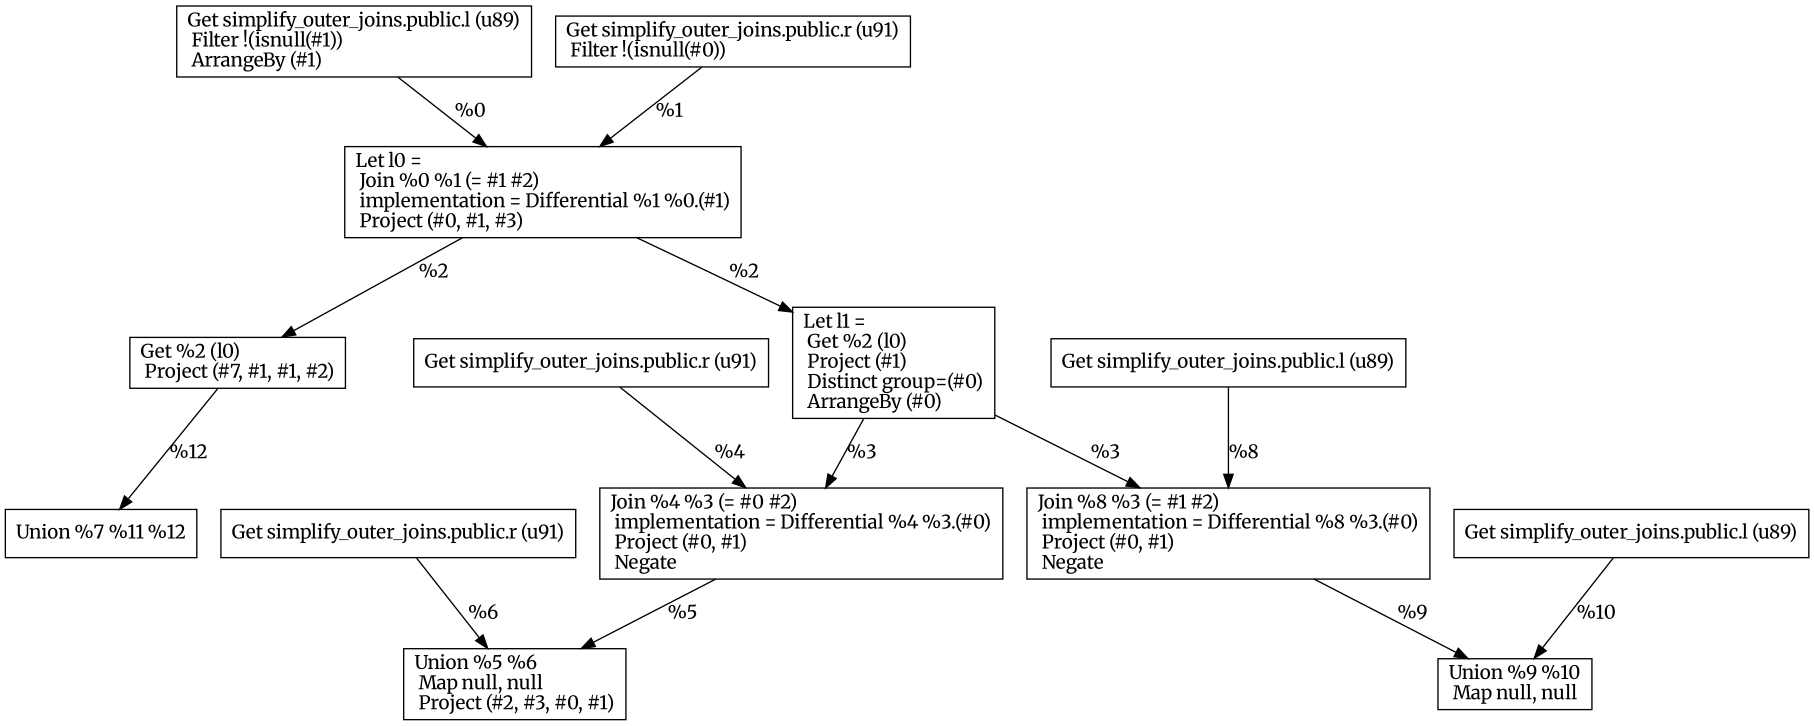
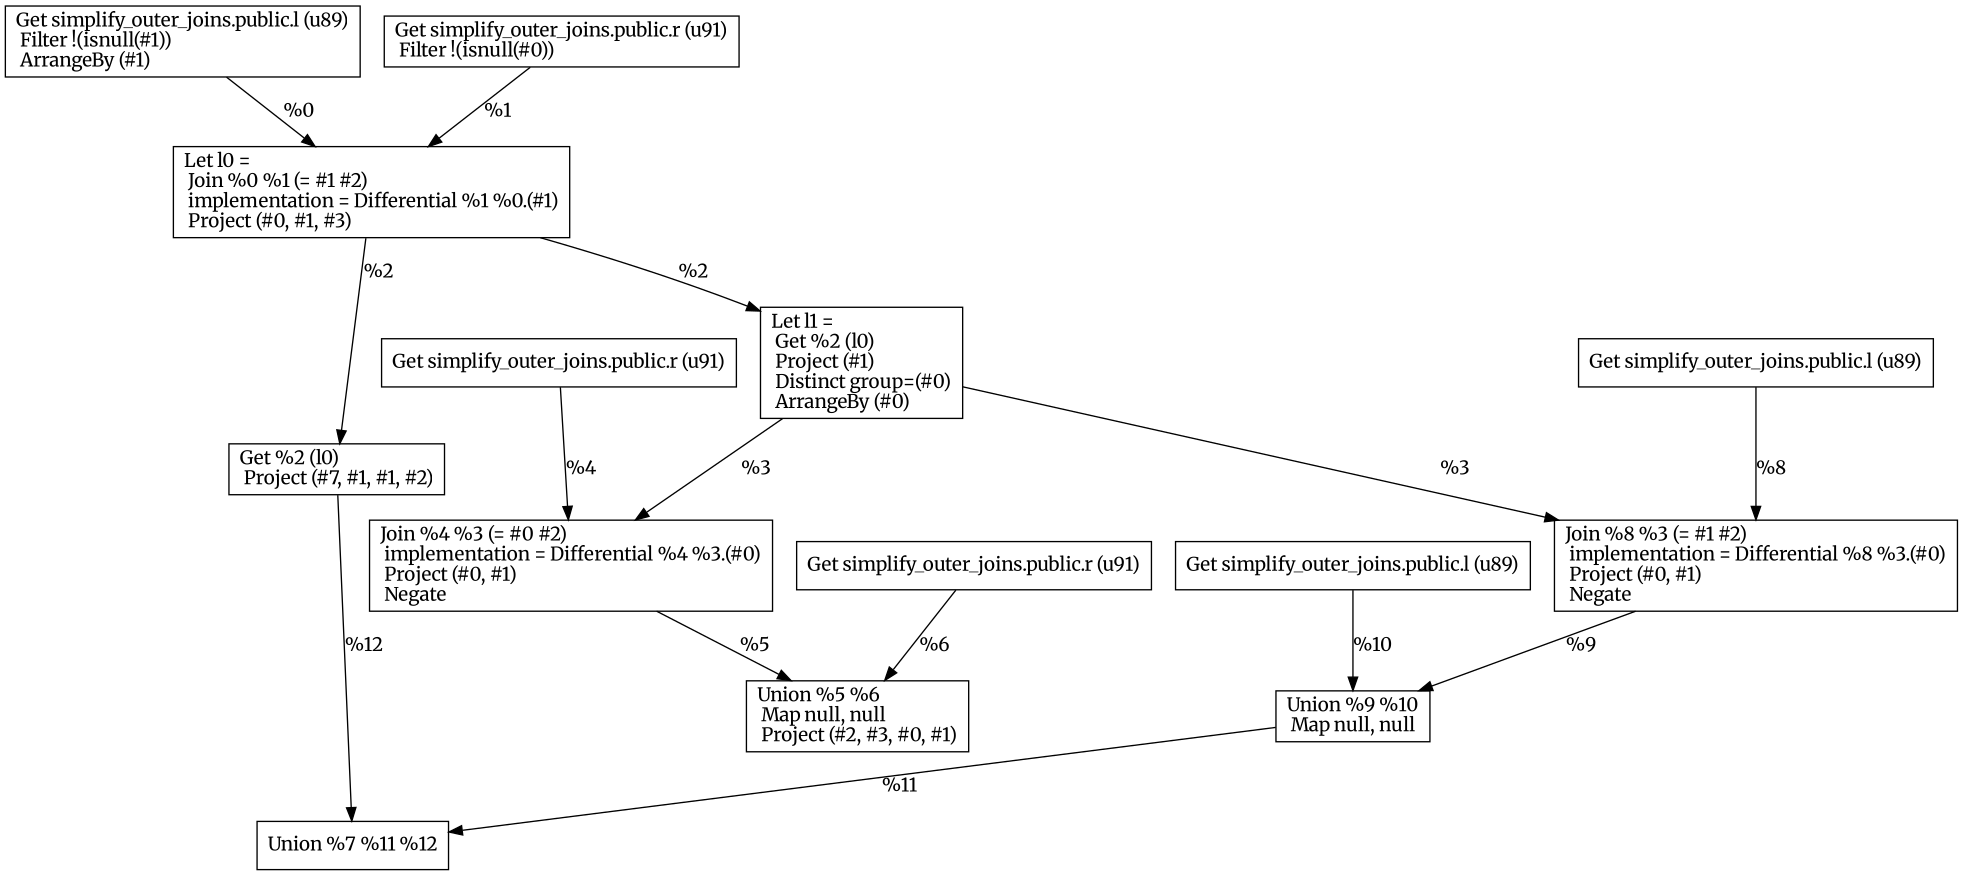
none -> (869, 779)
